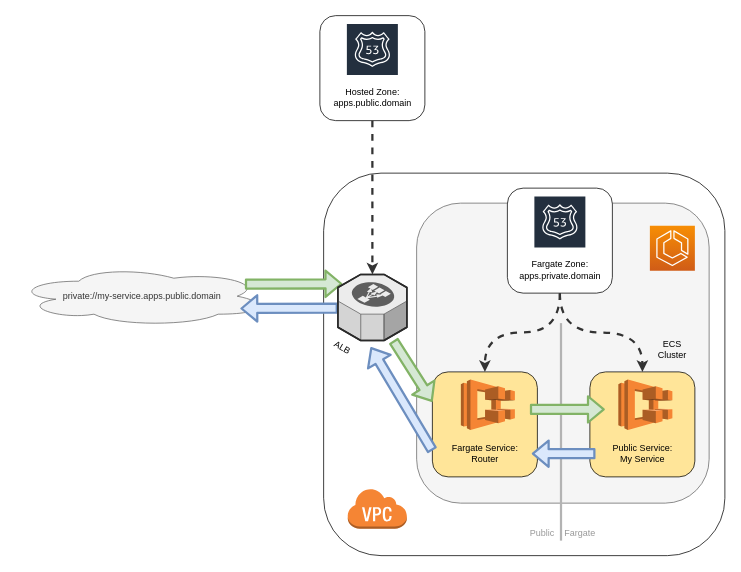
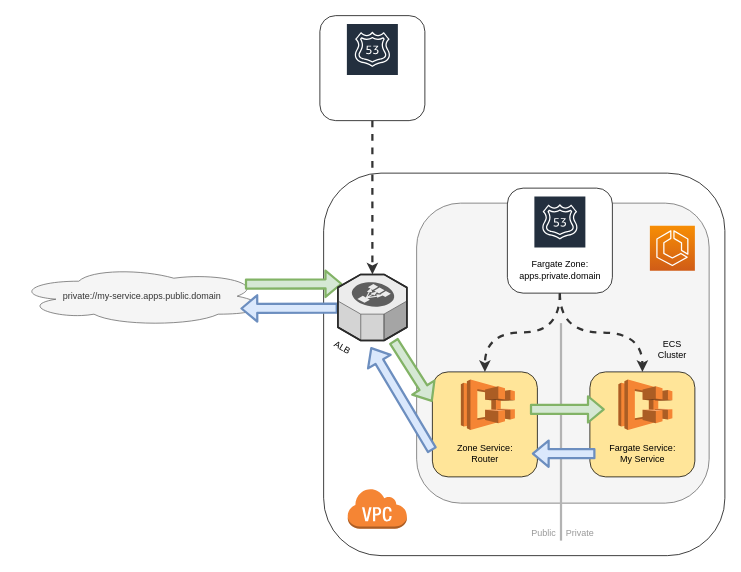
(372, 97) -> none
(485, 453) -> (485, 453)
(643, 453) -> (643, 453)
(563, 533) -> (563, 533)
